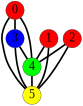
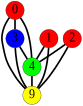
(32, 95) -> (32, 95)
